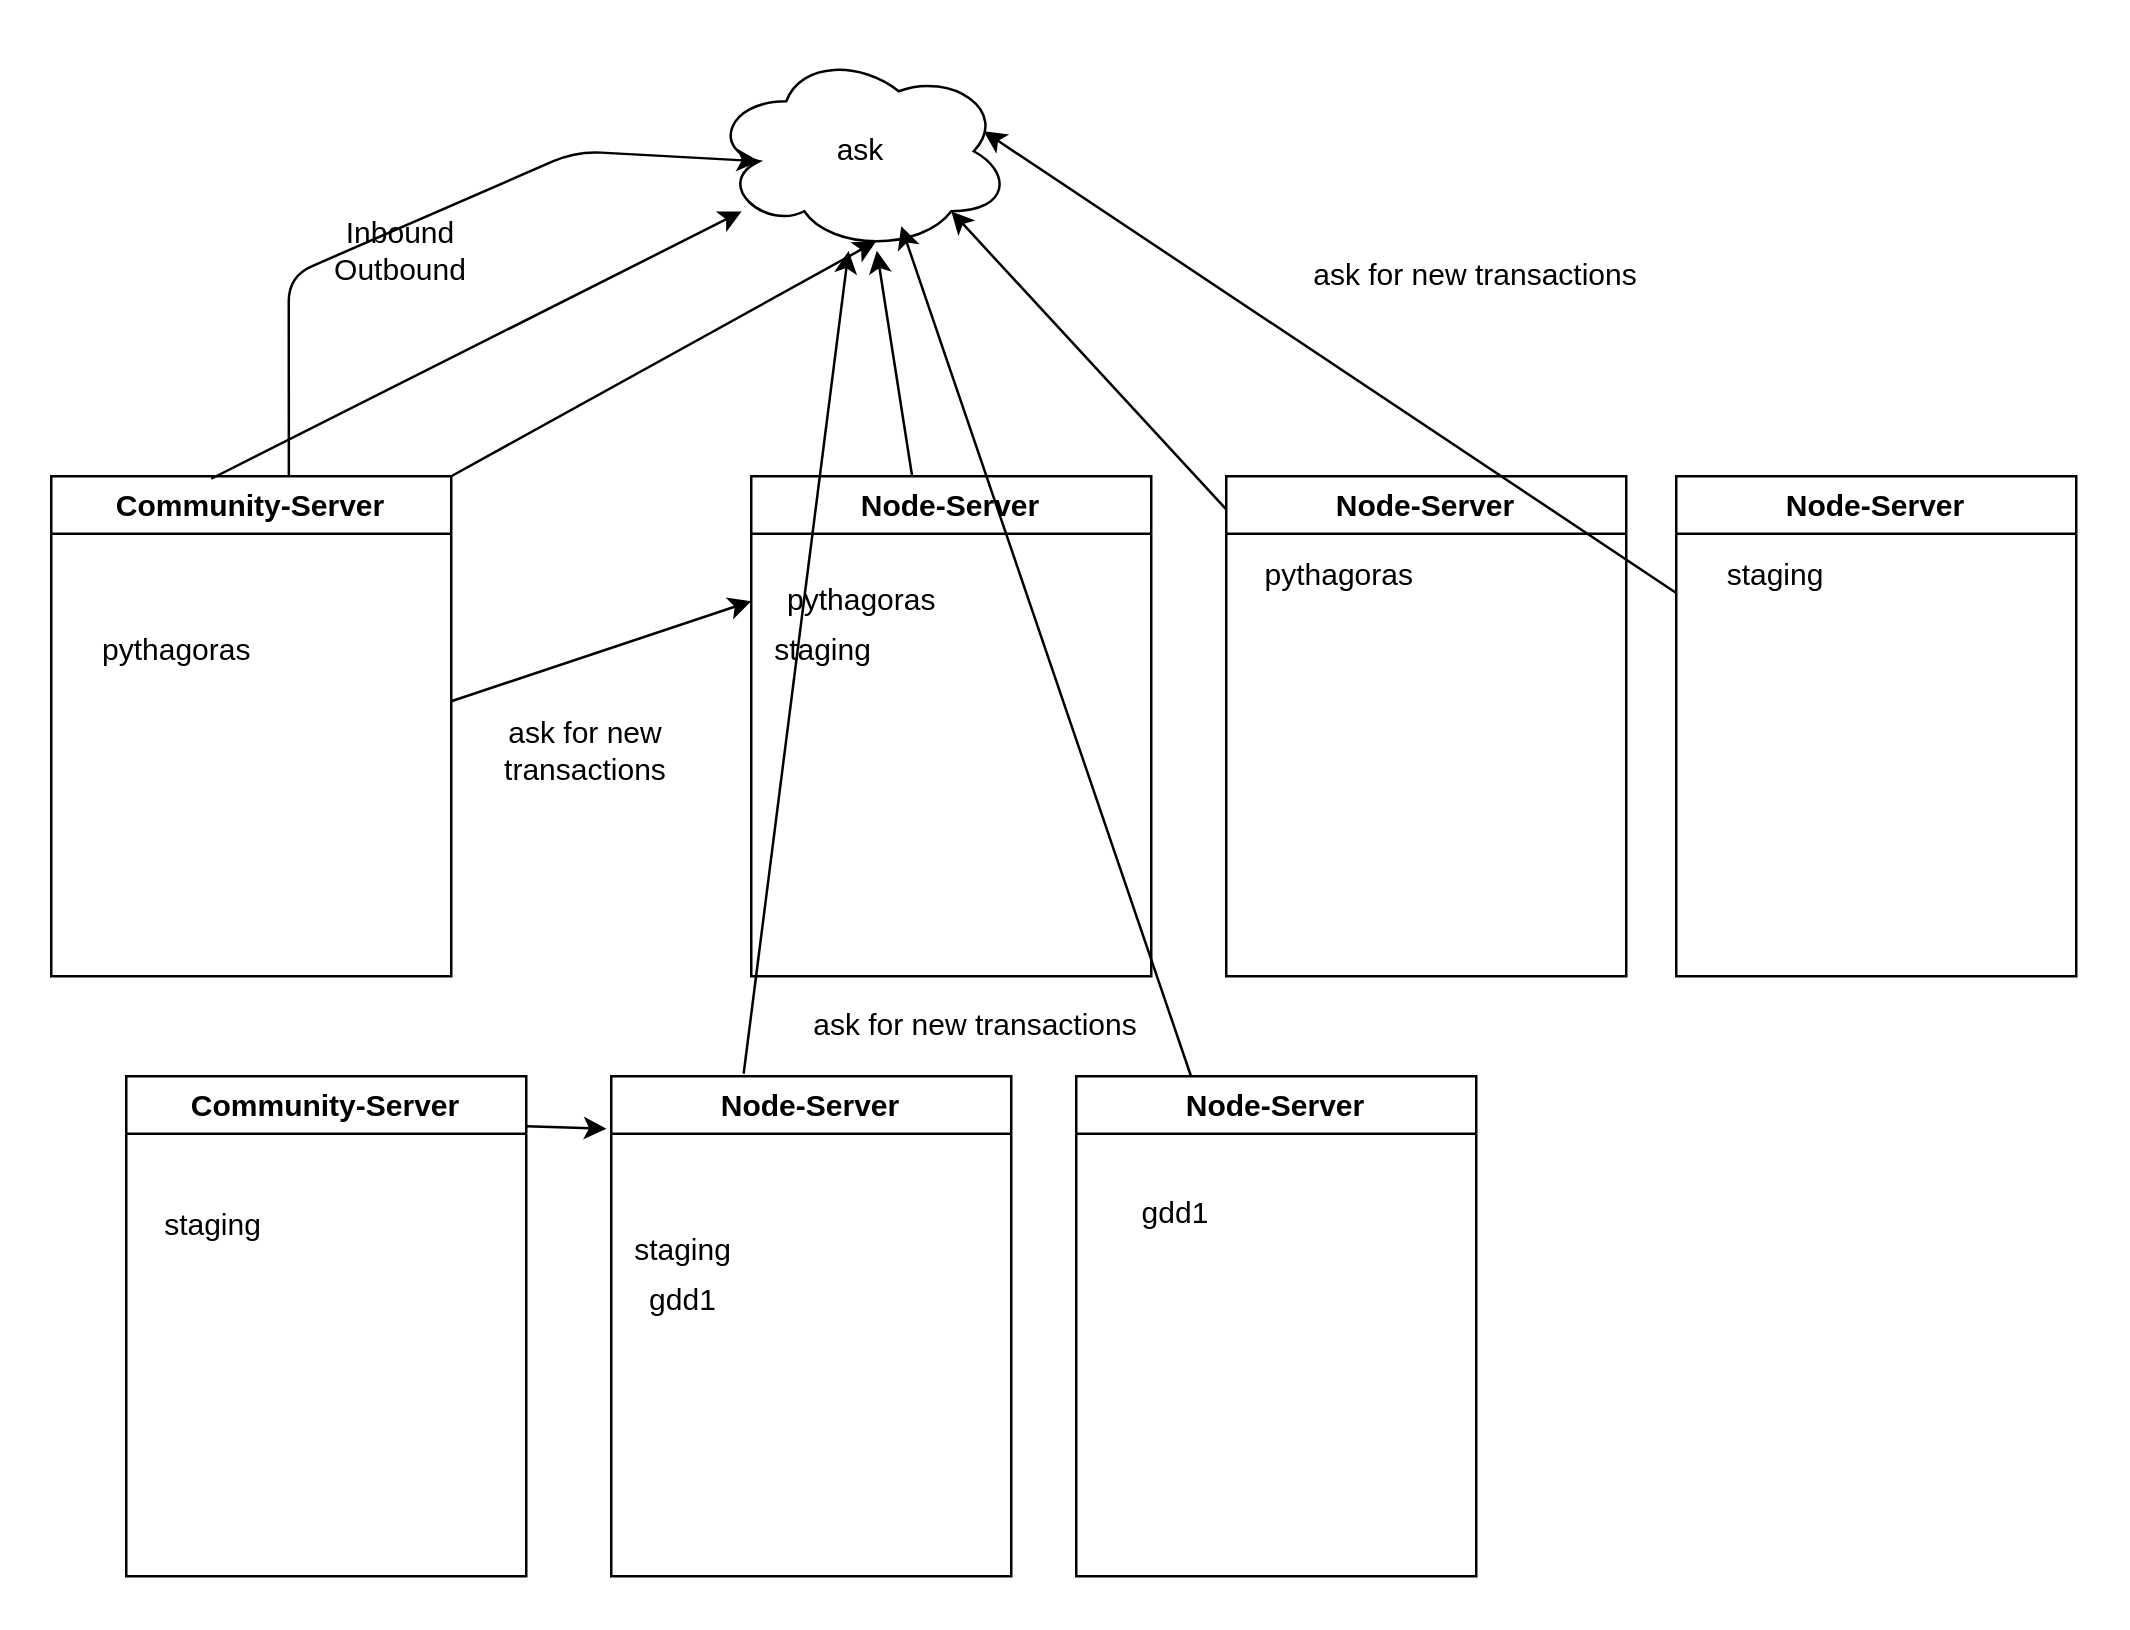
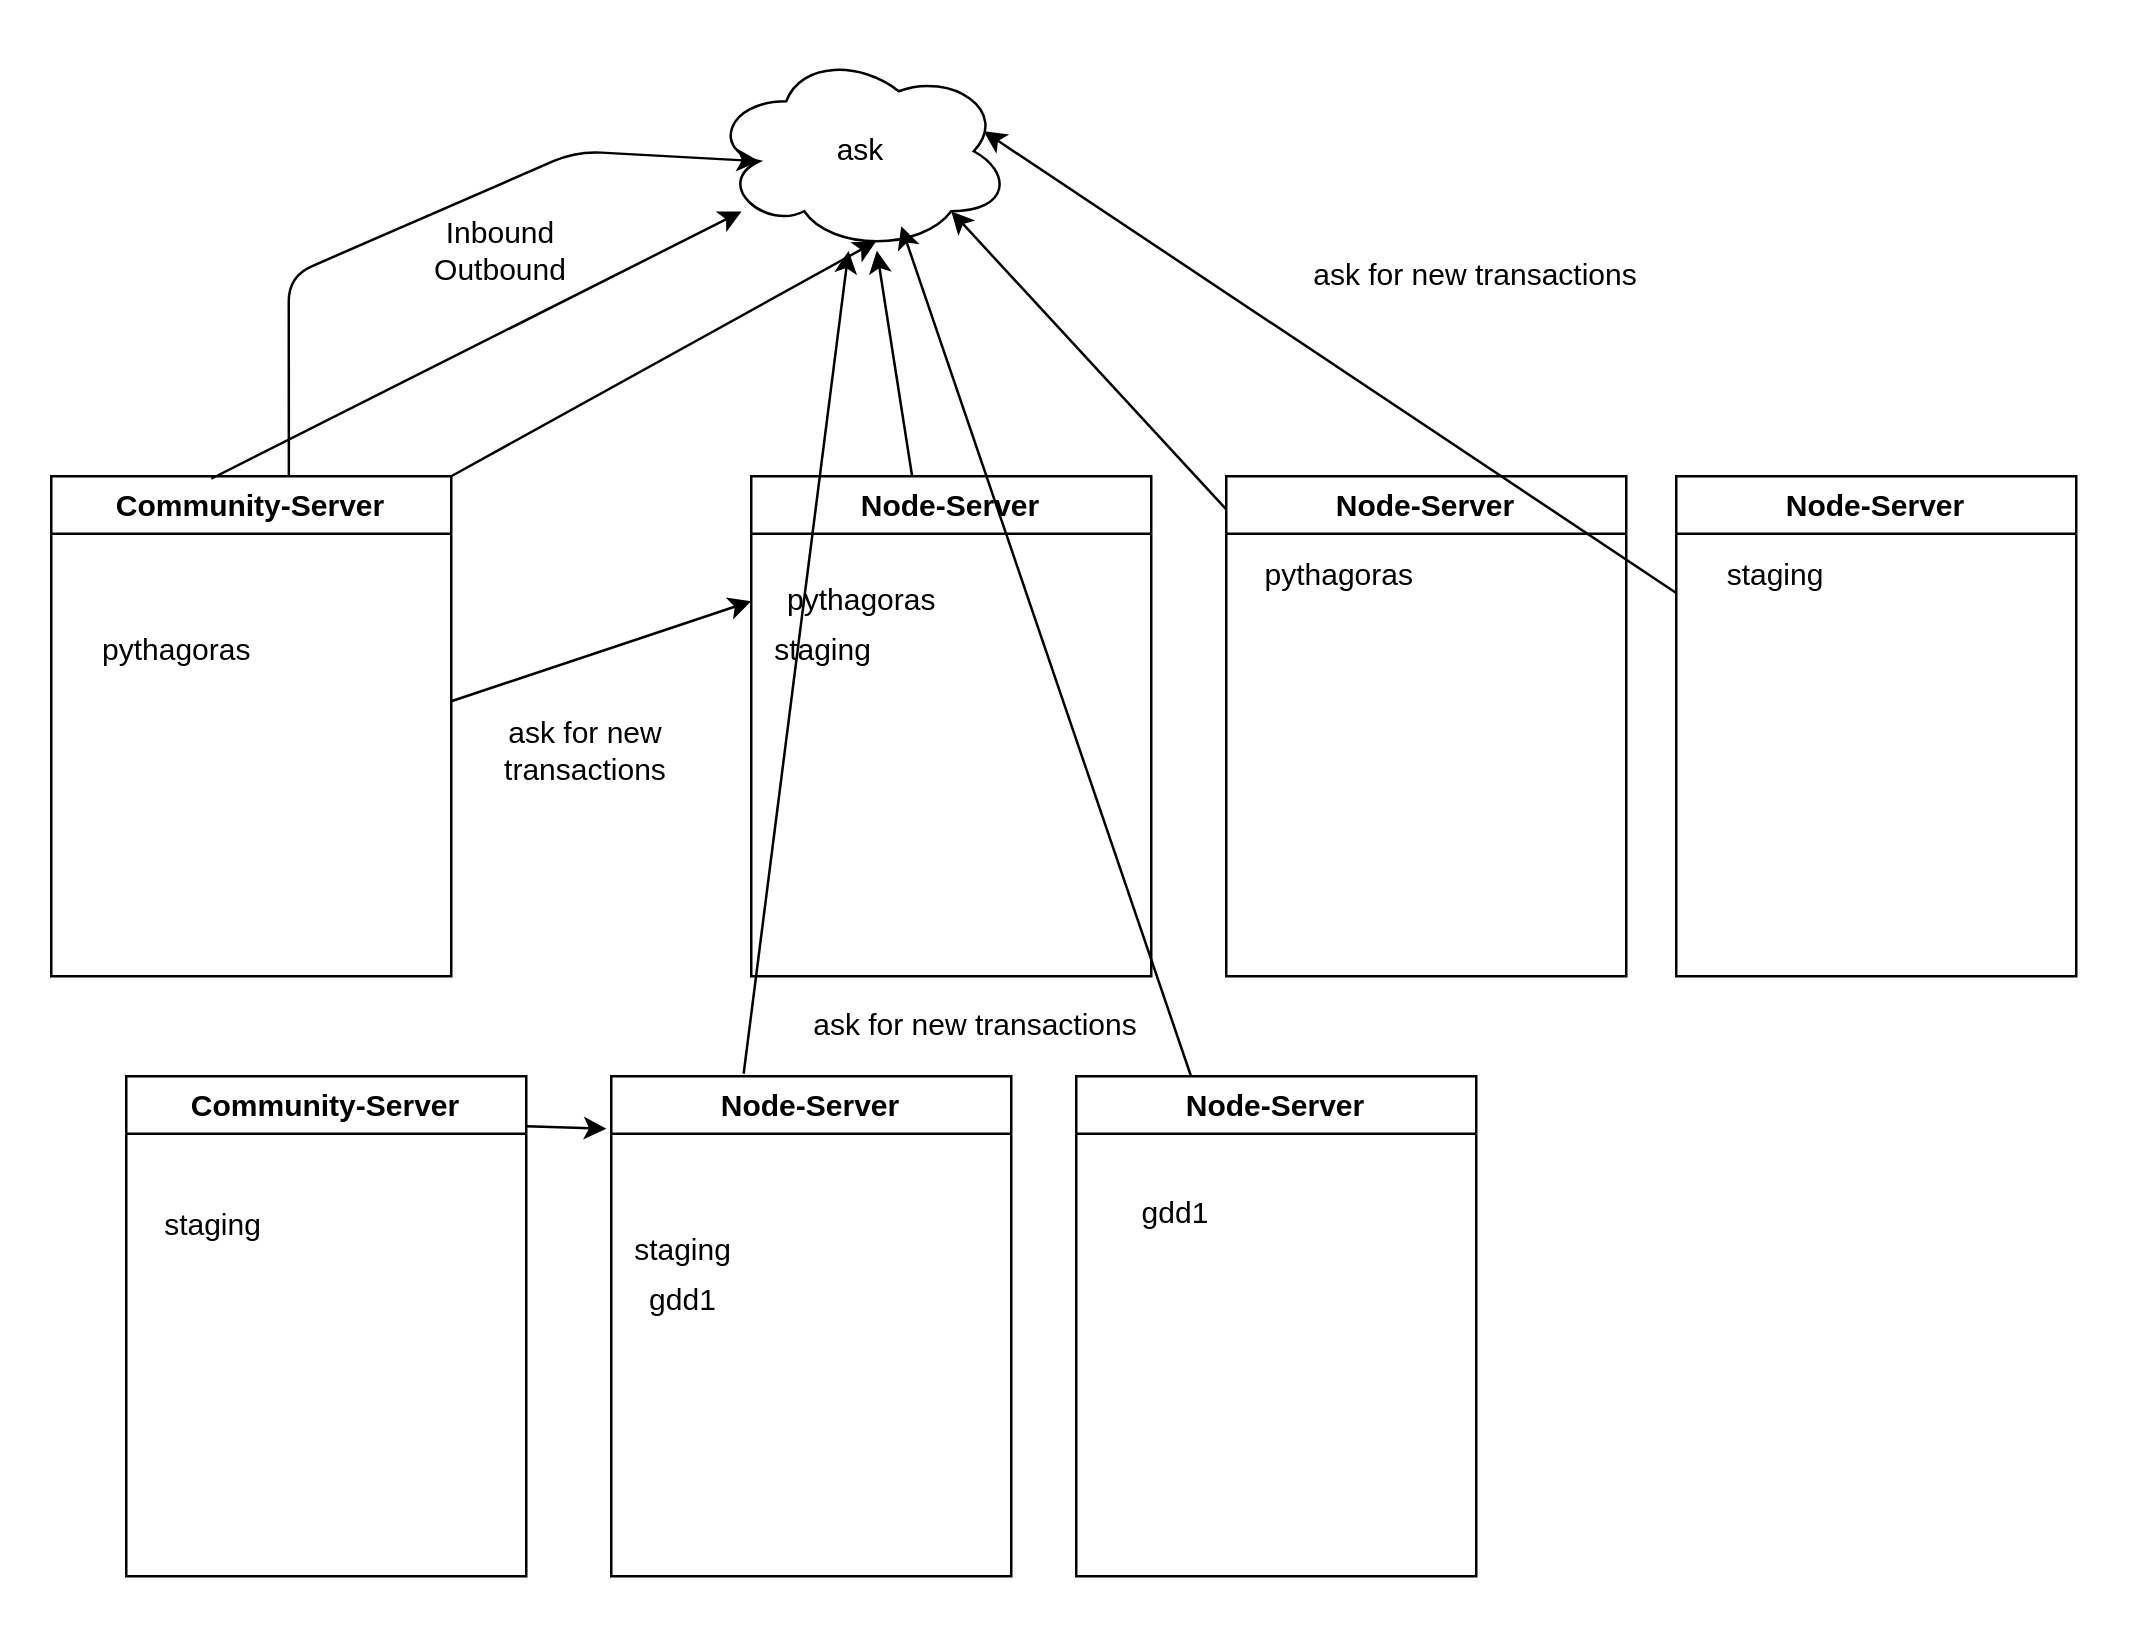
(401, 251) -> (501, 251)
